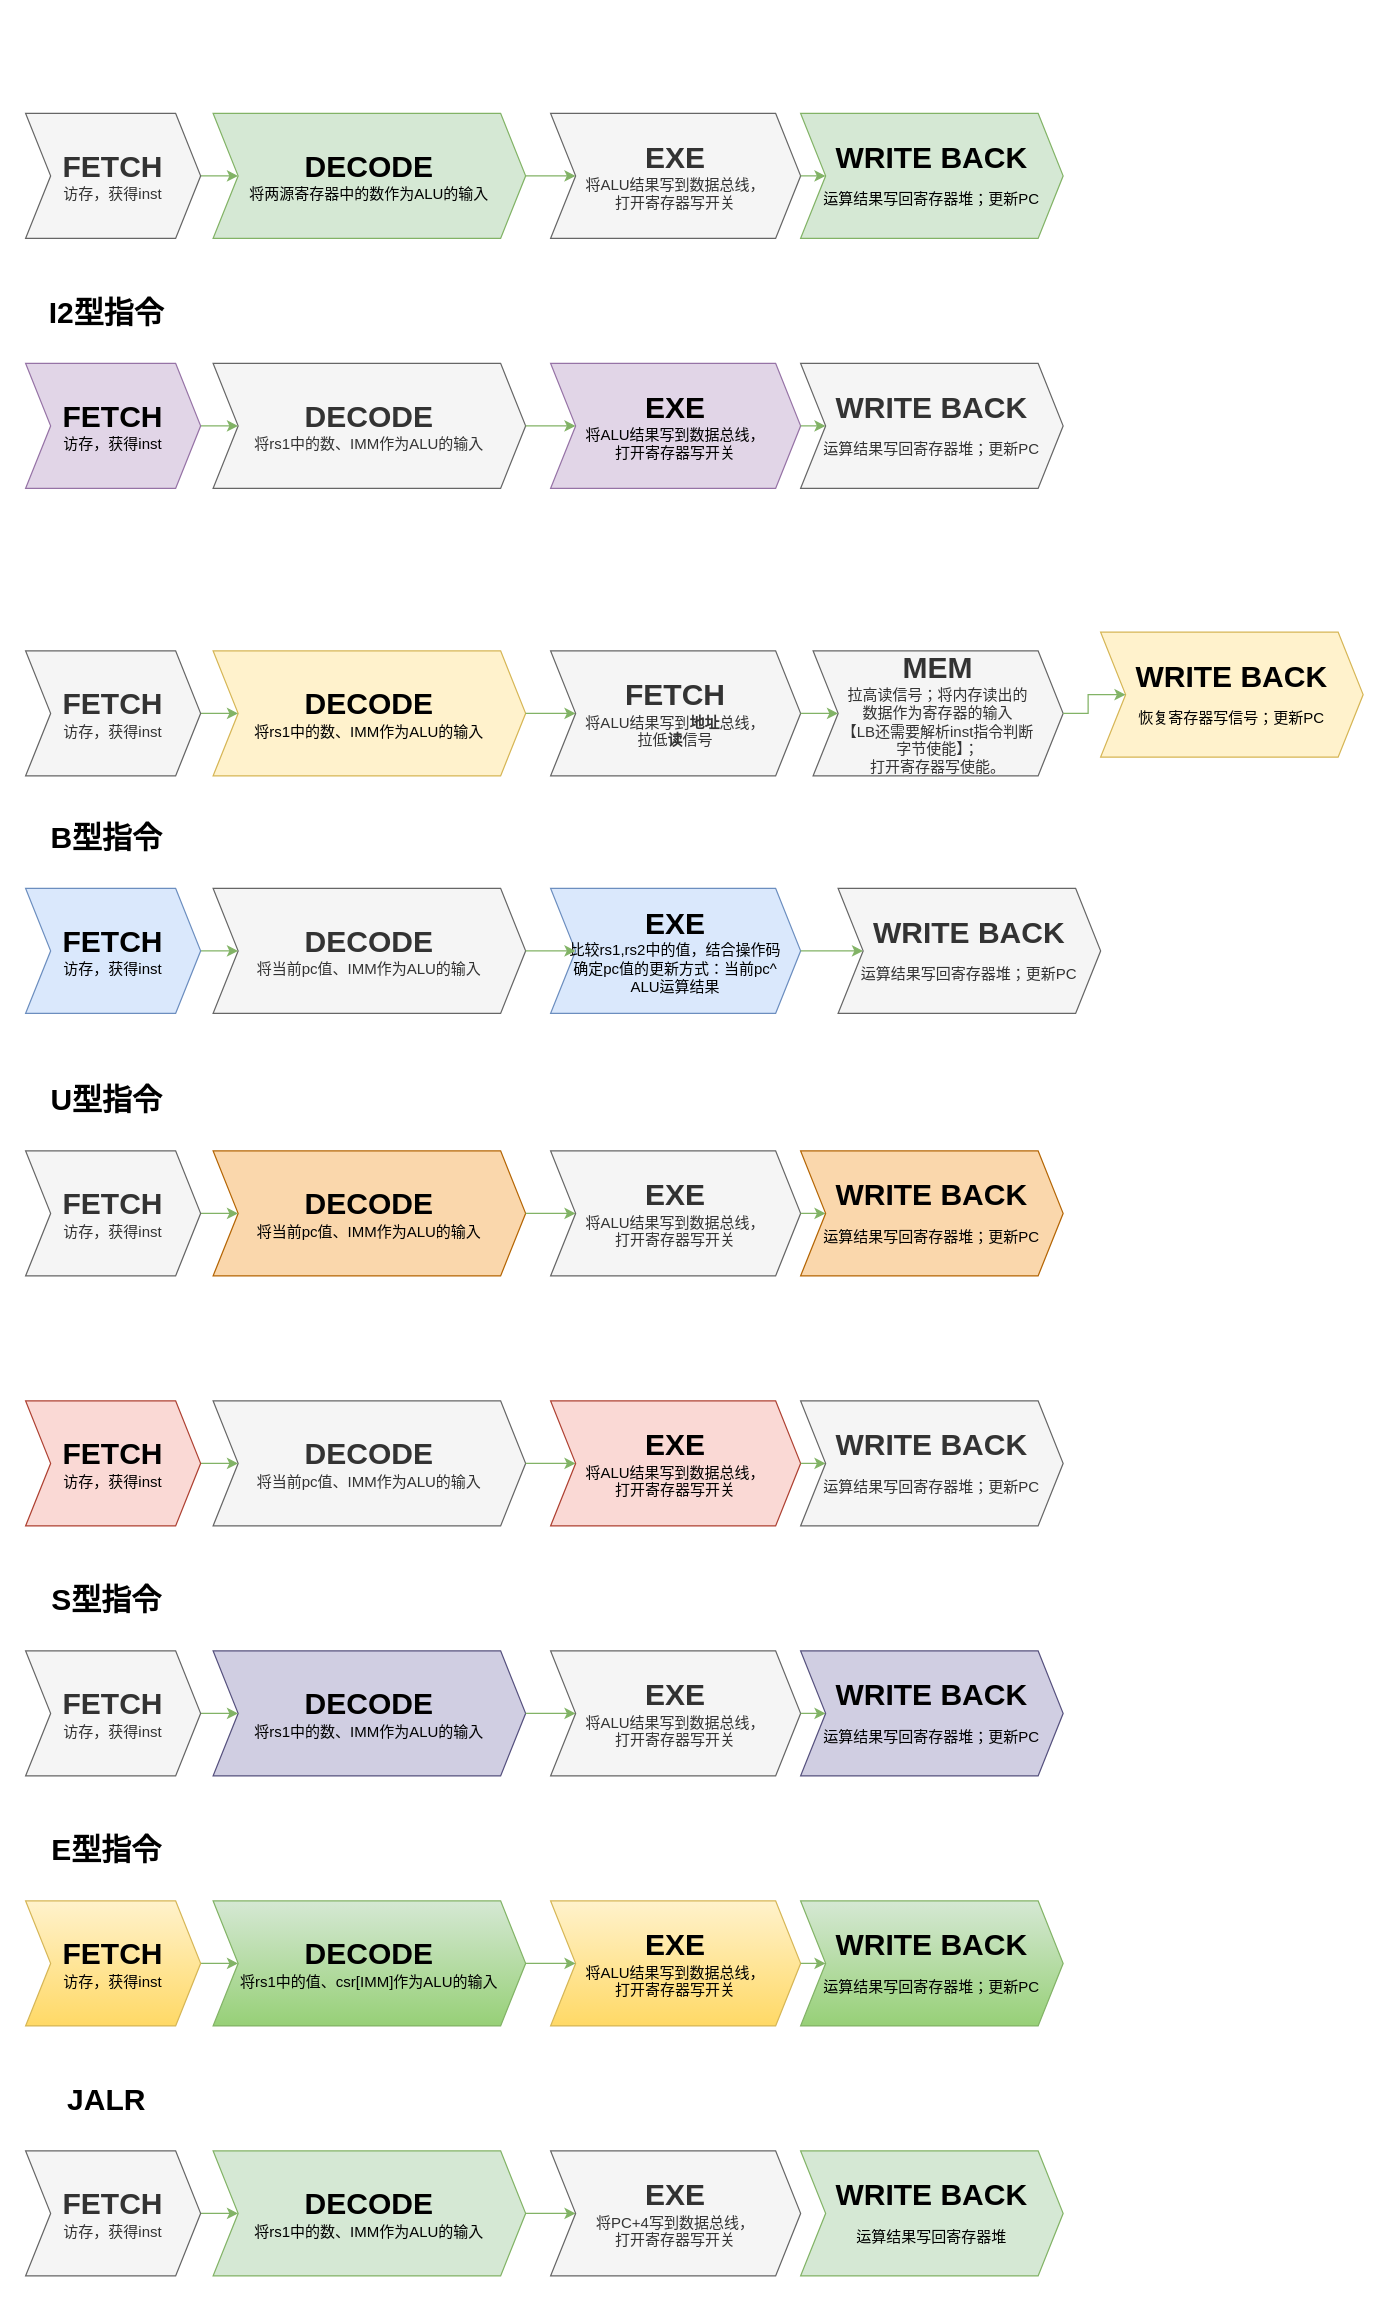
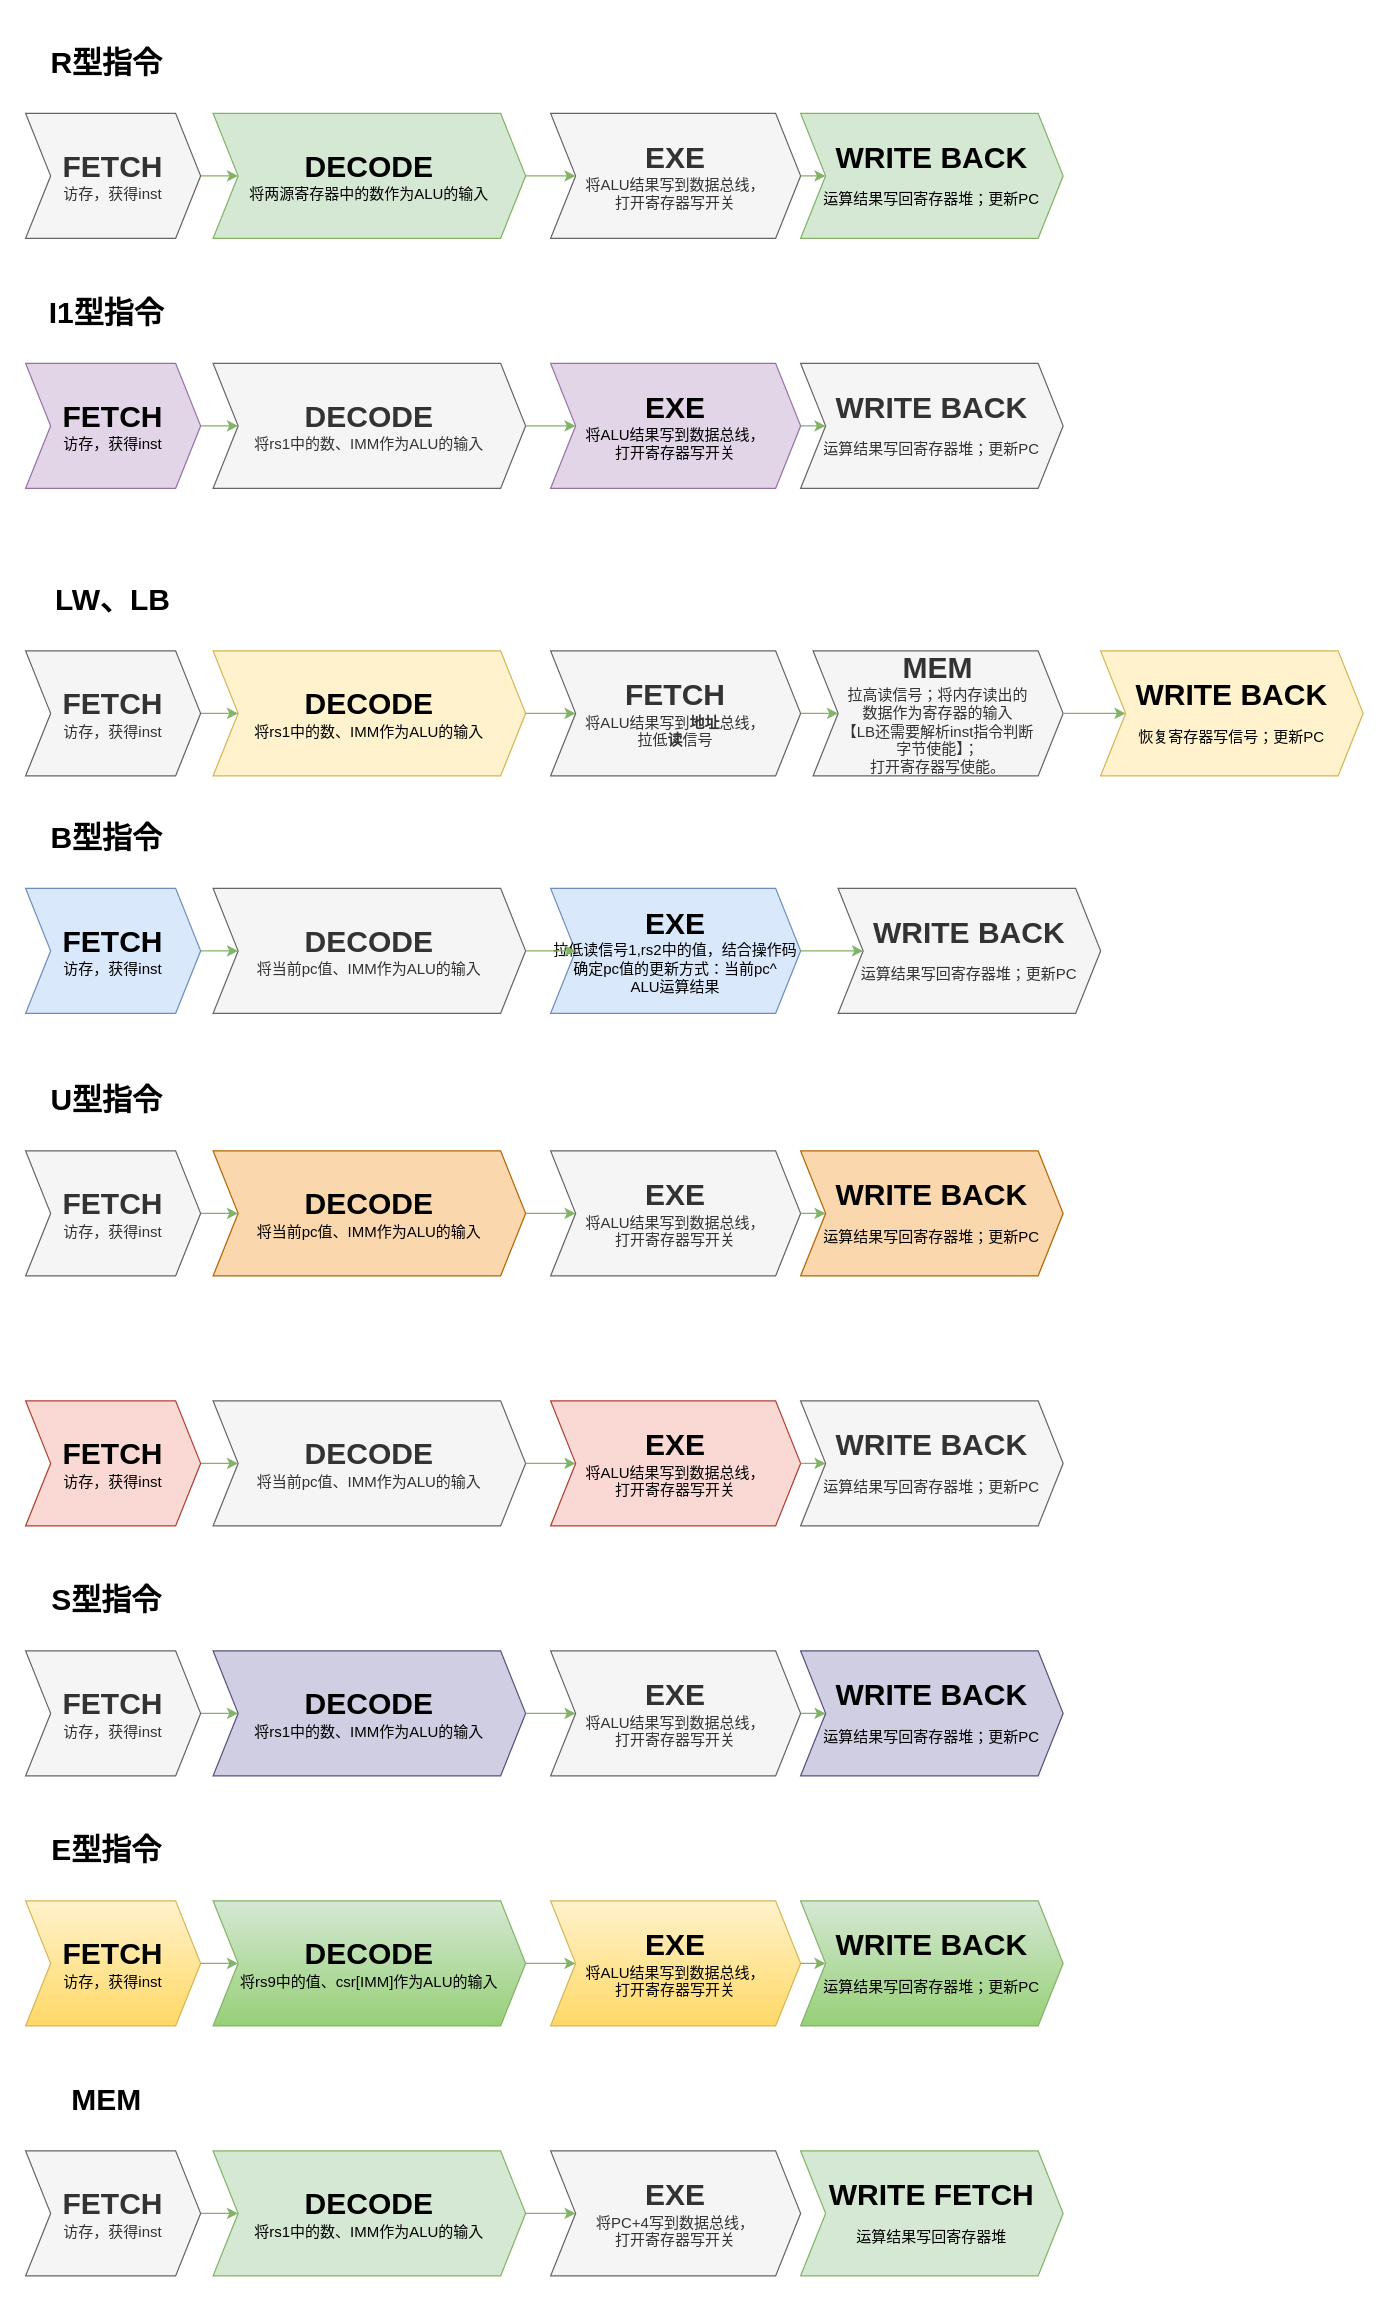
none -> (107, 63)
(107, 313) -> (107, 313)
none -> (113, 601)
(1232, 694) -> (1232, 713)
(676, 951) -> (676, 951)
(369, 1963) -> (369, 1963)
(107, 2101) -> (107, 2101)
(932, 2213) -> (932, 2213)
